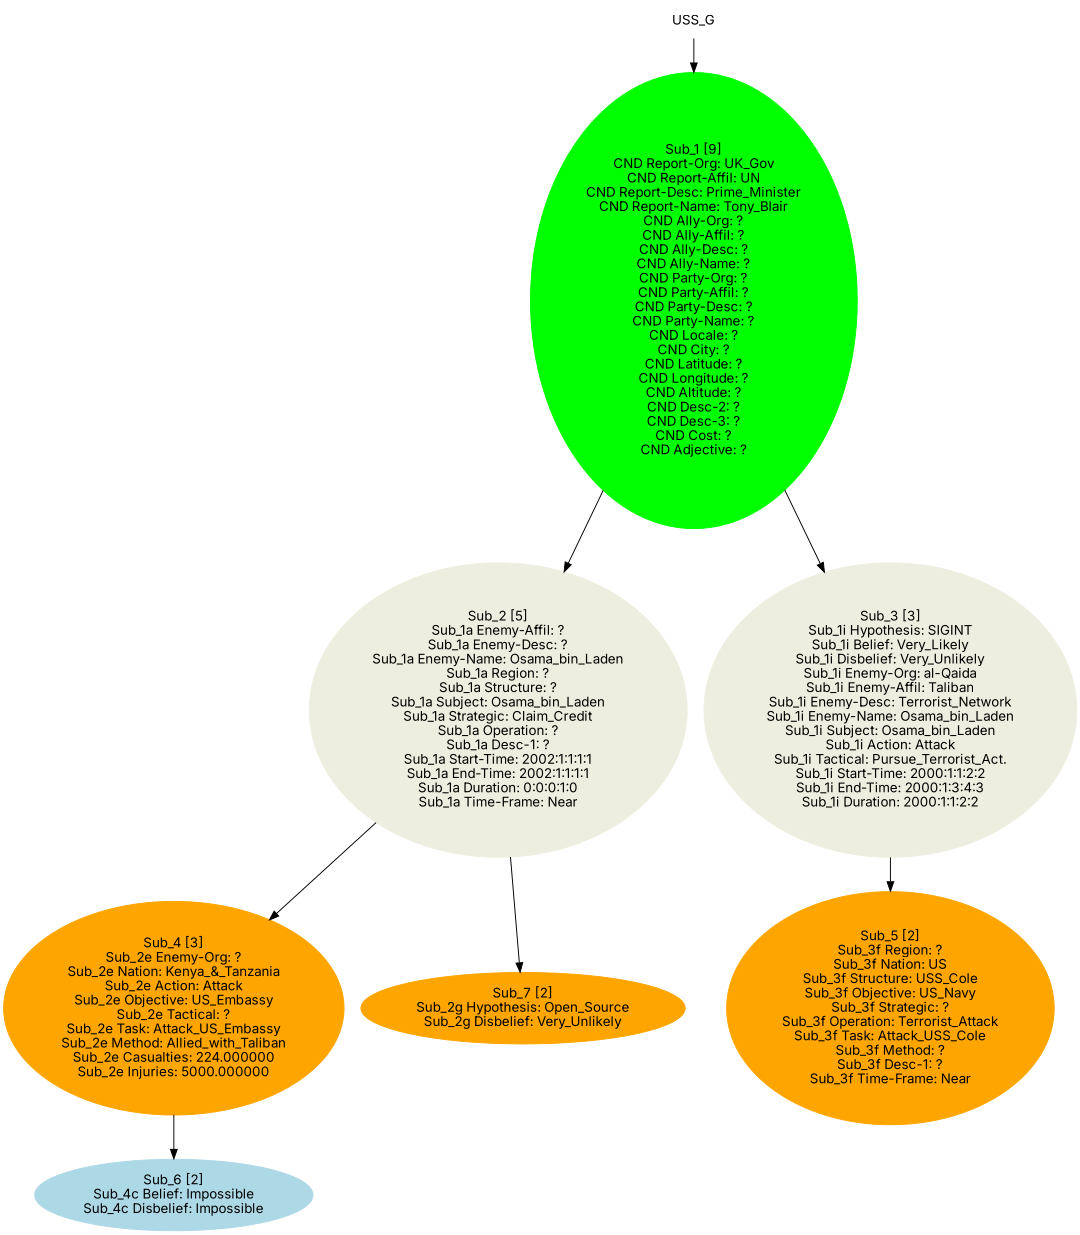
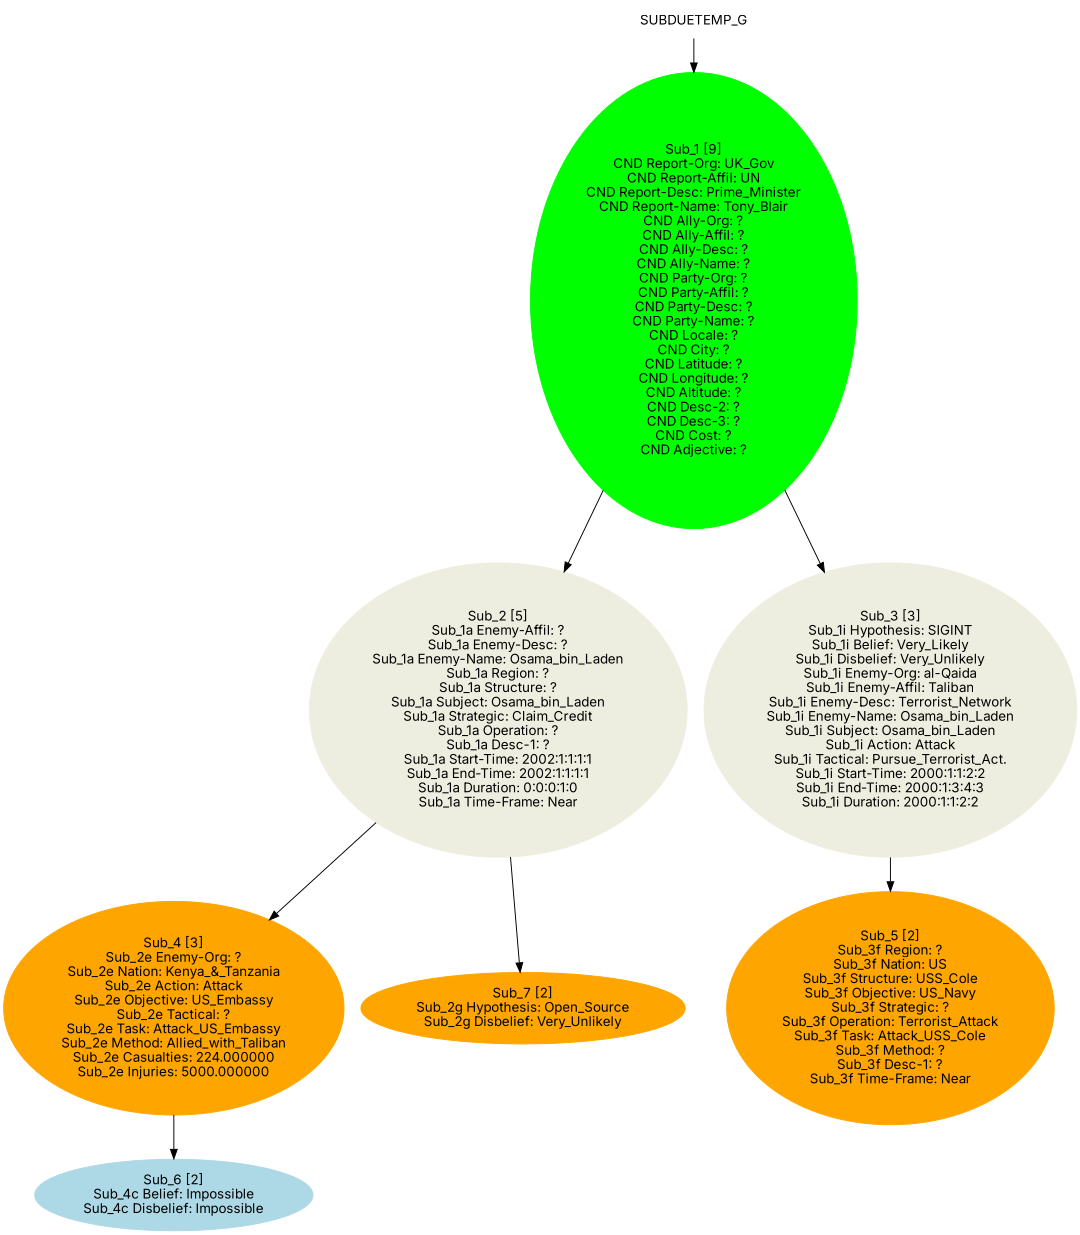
(694, 21) -> (694, 21)
